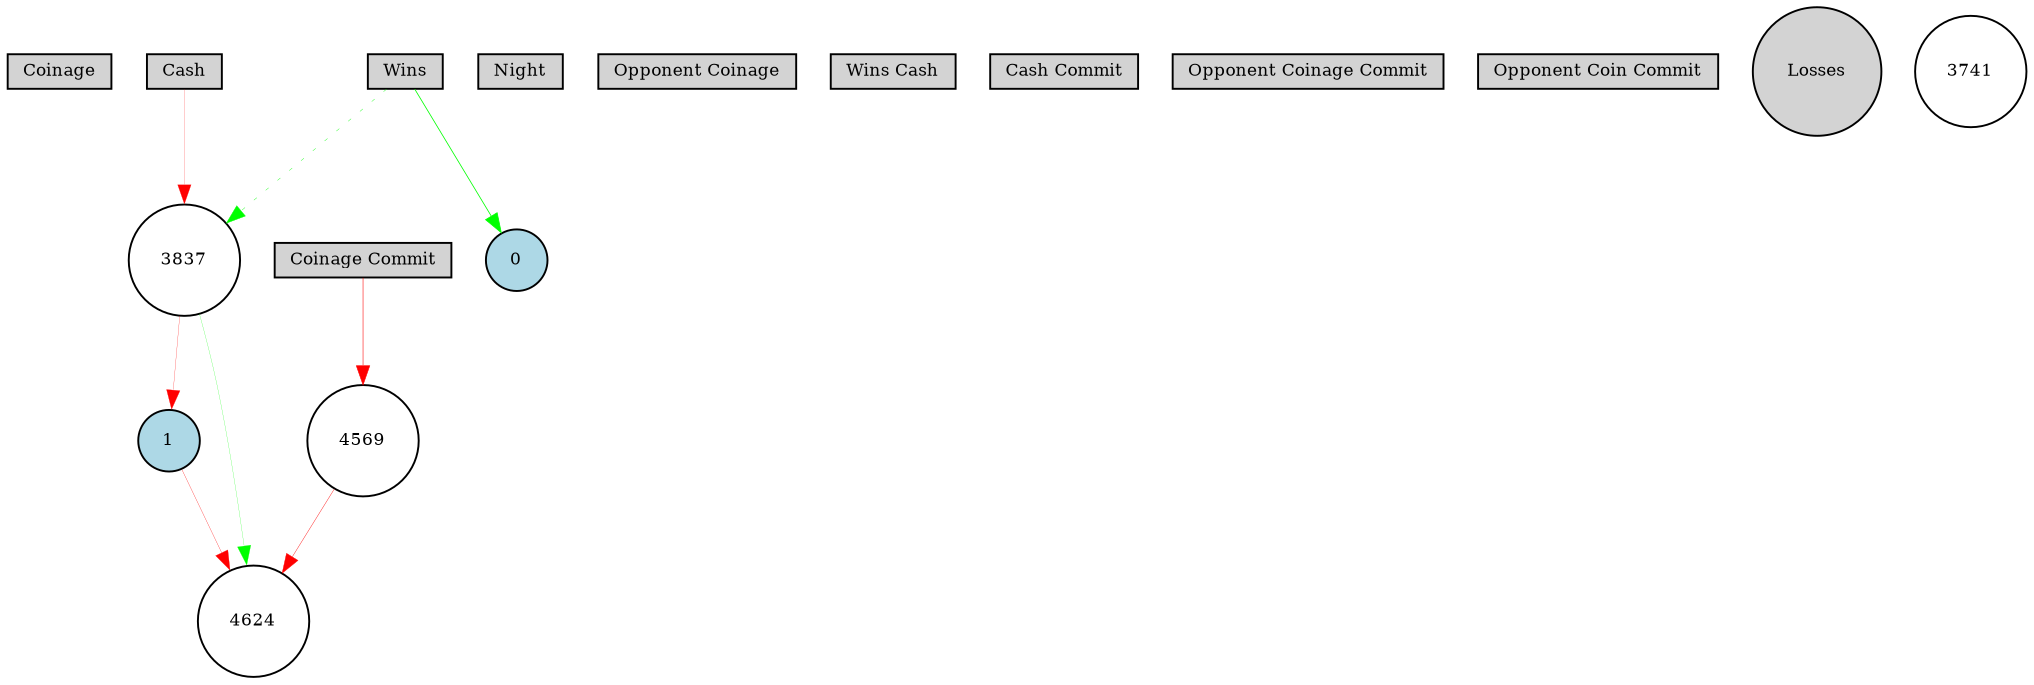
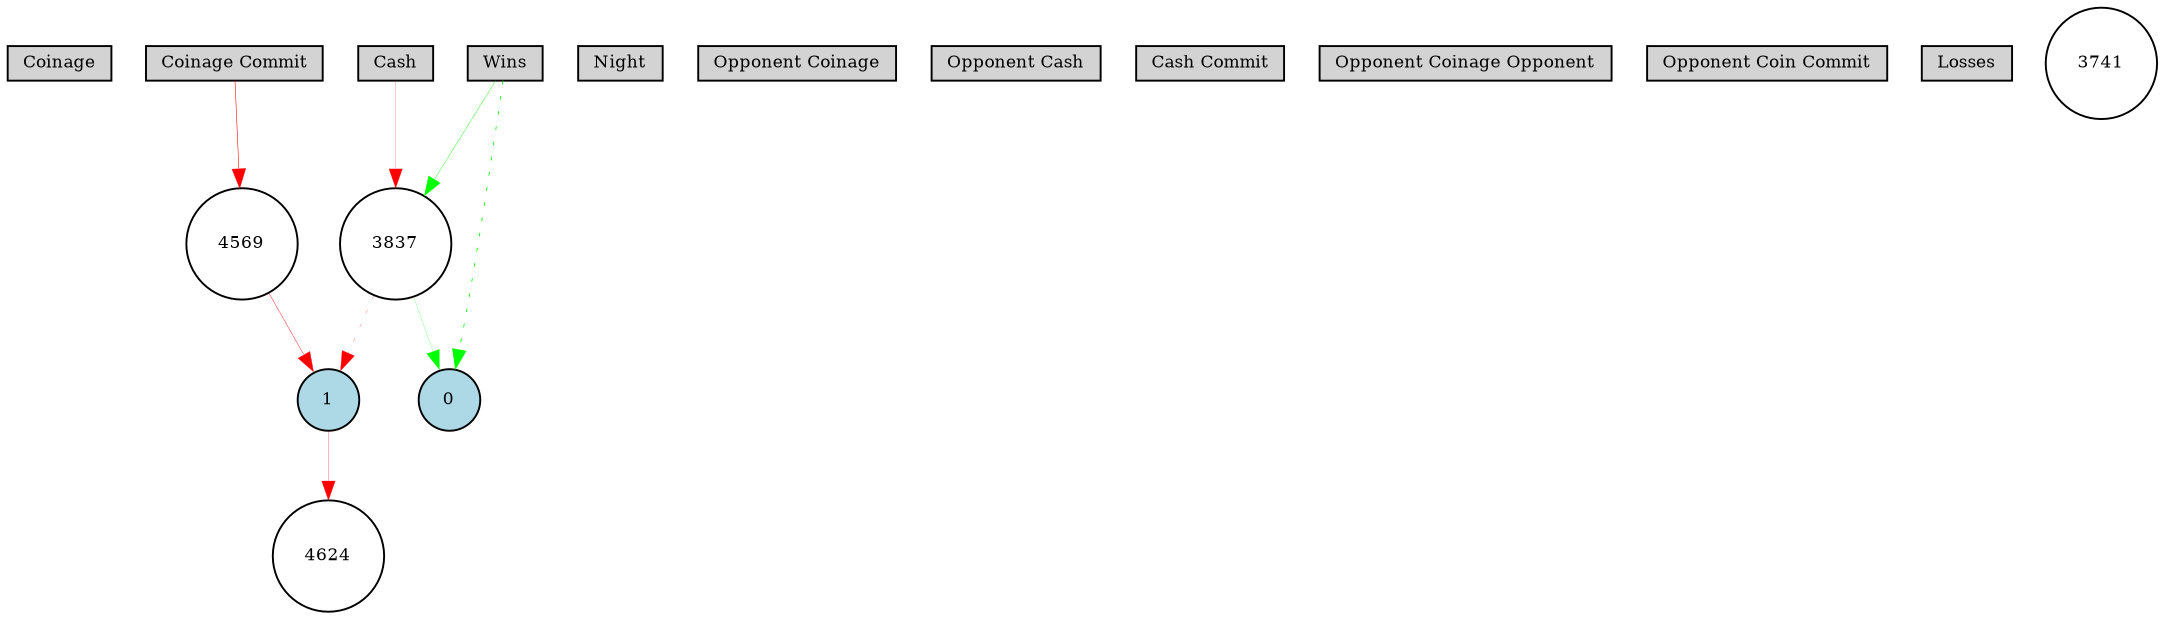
(893, 72) -> (1016, 63)
(1308, 72) -> (1466, 63)
(1817, 72) -> (1967, 63)
(314, 150) -> (465, 130)
(453, 153) -> (483, 216)
(177, 353) -> (361, 324)
(226, 429) -> (423, 324)
(313, 523) -> (286, 324)
